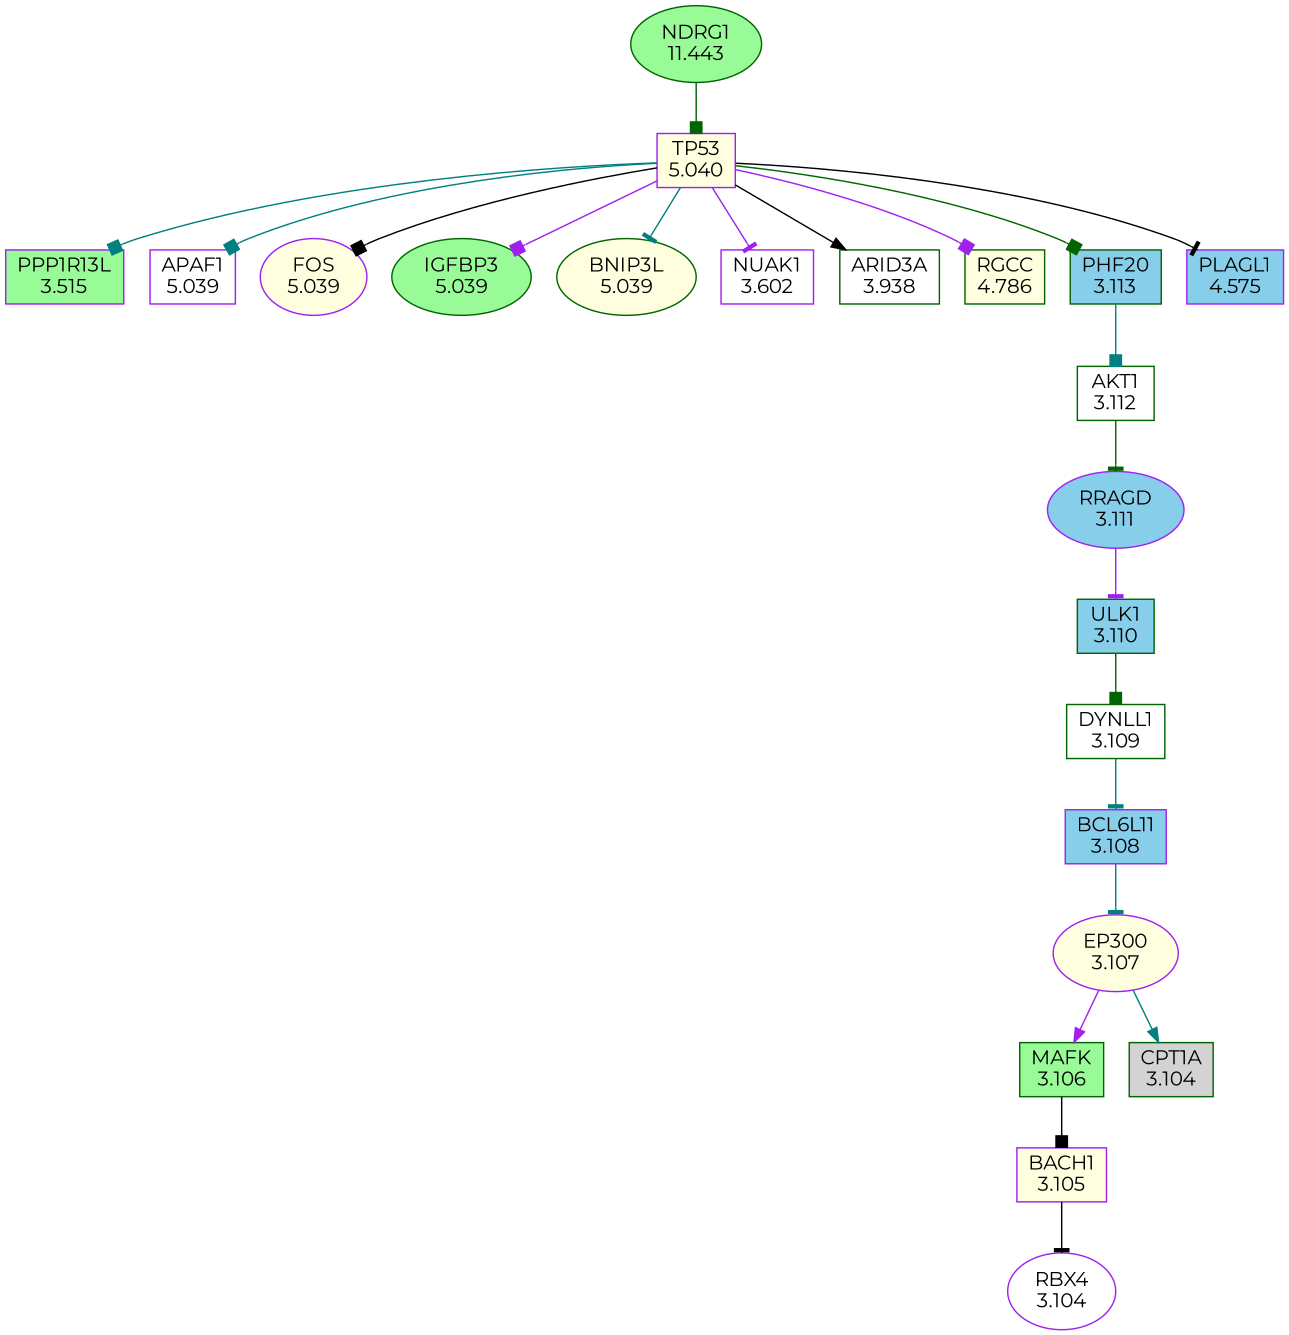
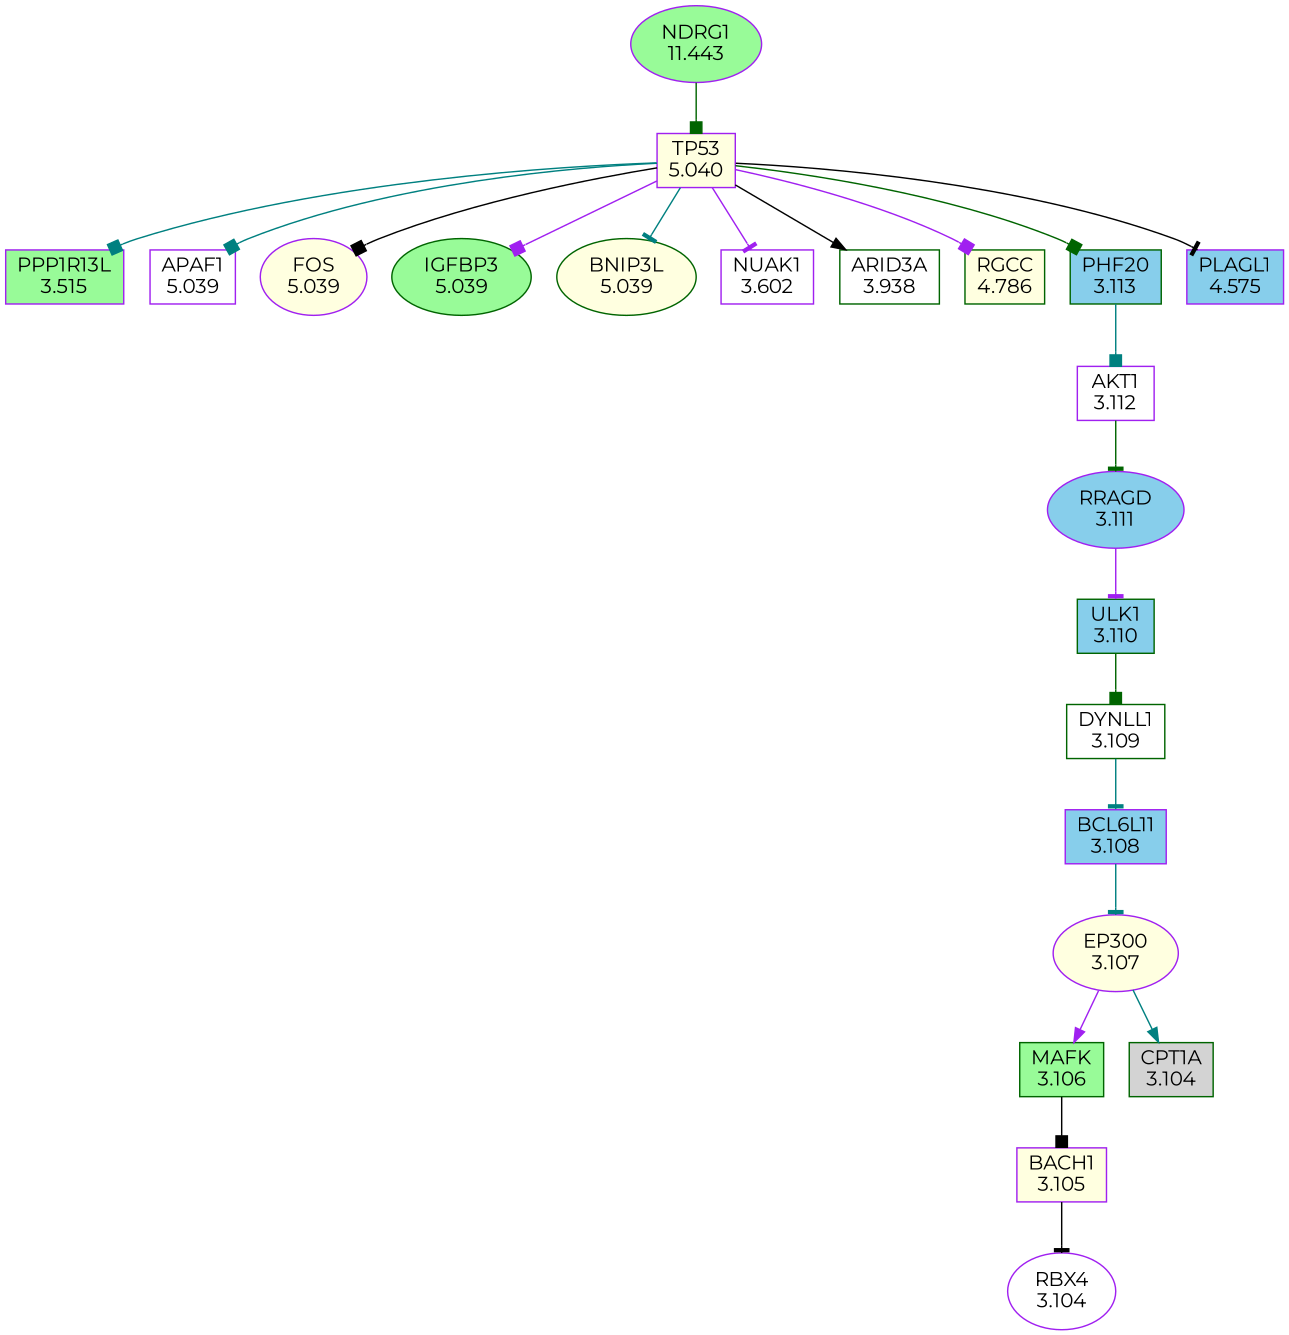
(696, 44) -> (696, 44)
(1116, 393) -> (1116, 393)
